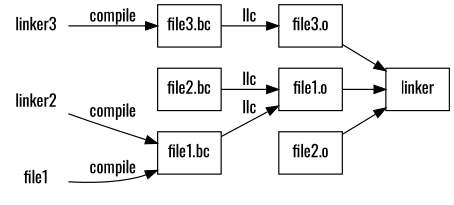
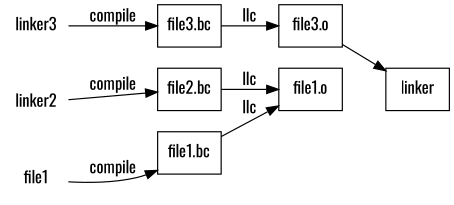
(358, 89) -> none
(107, 127) -> (107, 96)
(311, 153) -> none
